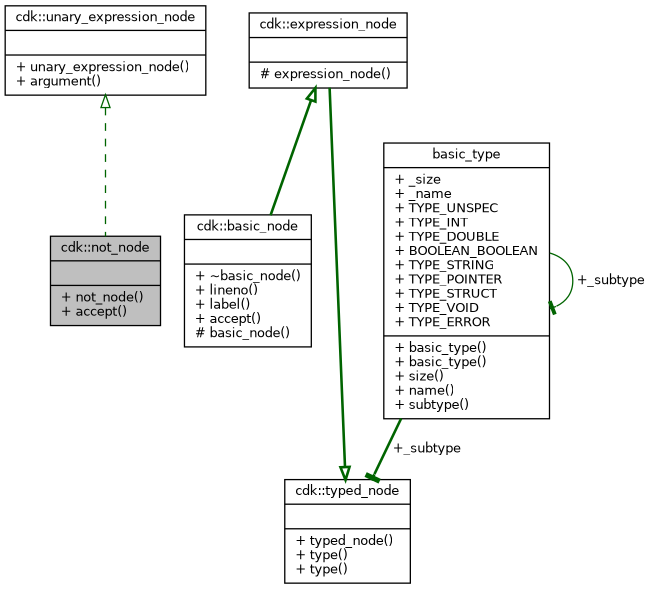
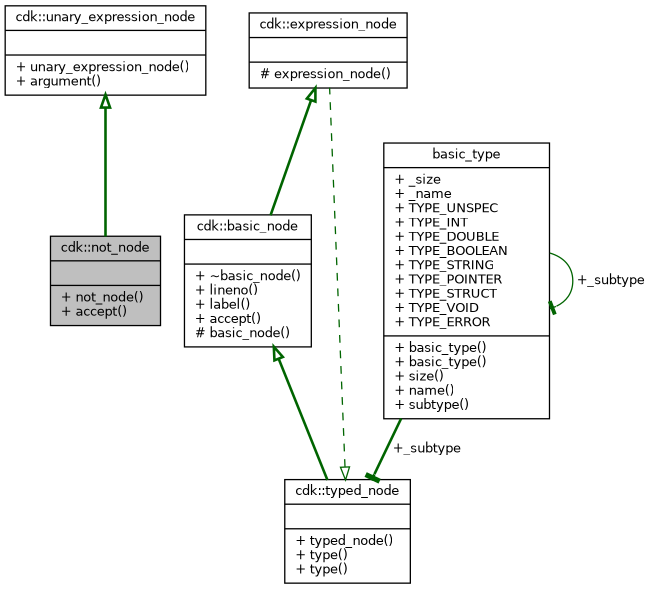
(105, 172) -> (105, 172)
(467, 251) -> (451, 251)
(337, 277) -> (337, 277)
none -> (303, 420)
